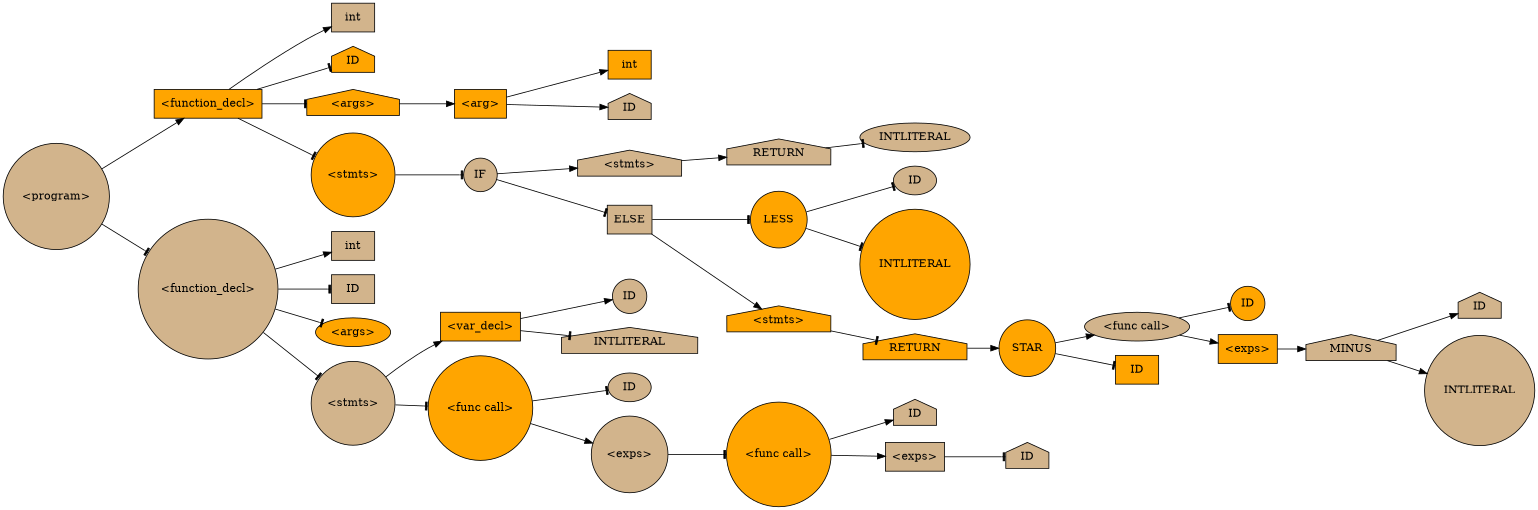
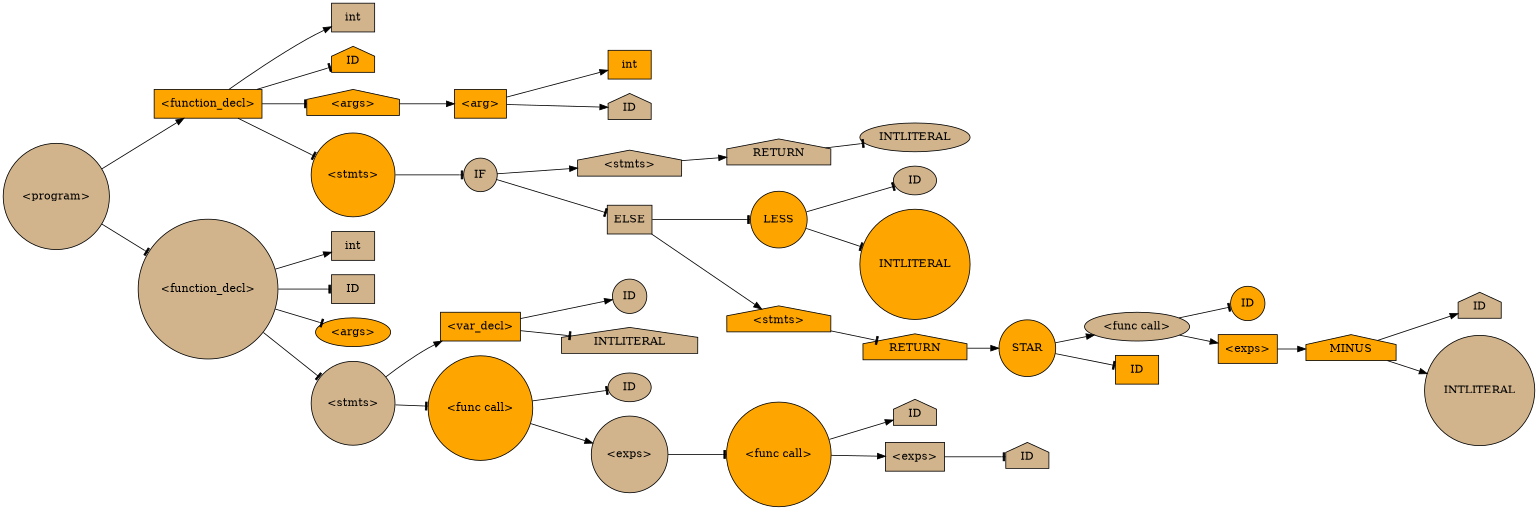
(1351, 349) -> (1351, 349)
